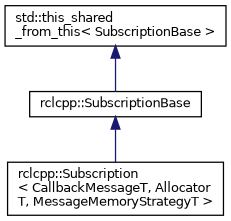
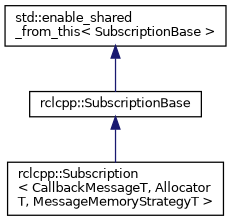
(116, 26) -> (116, 26)
